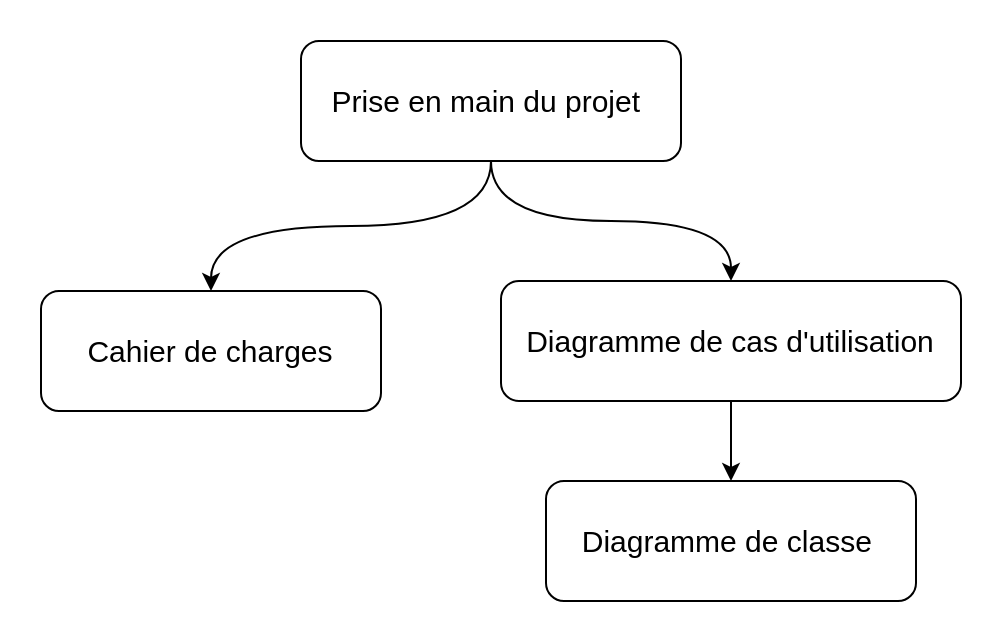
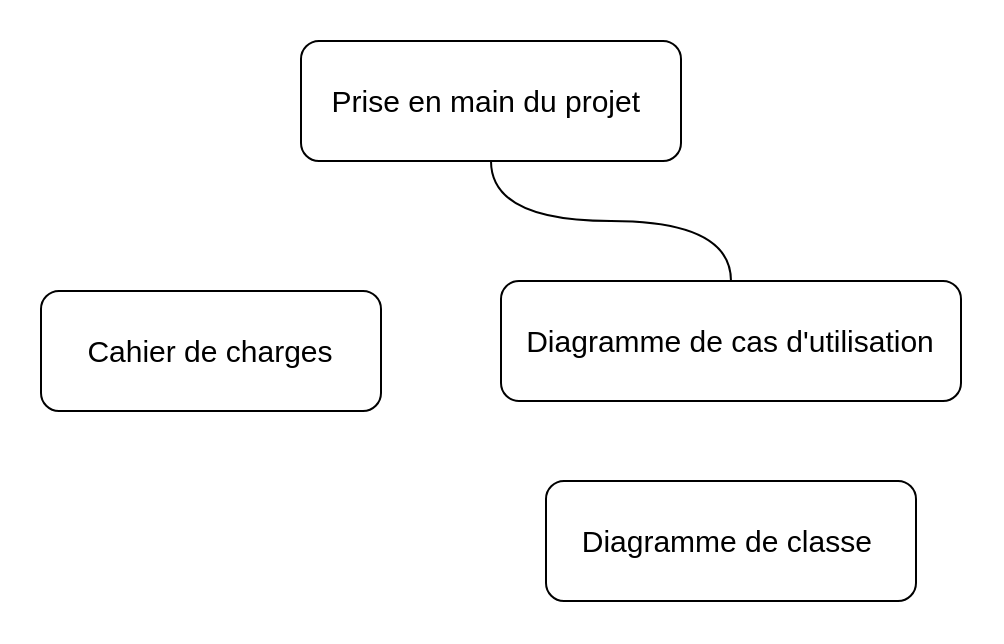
(349, 226) -> none
(701, 233) -> (702, 237)
(731, 434) -> none
